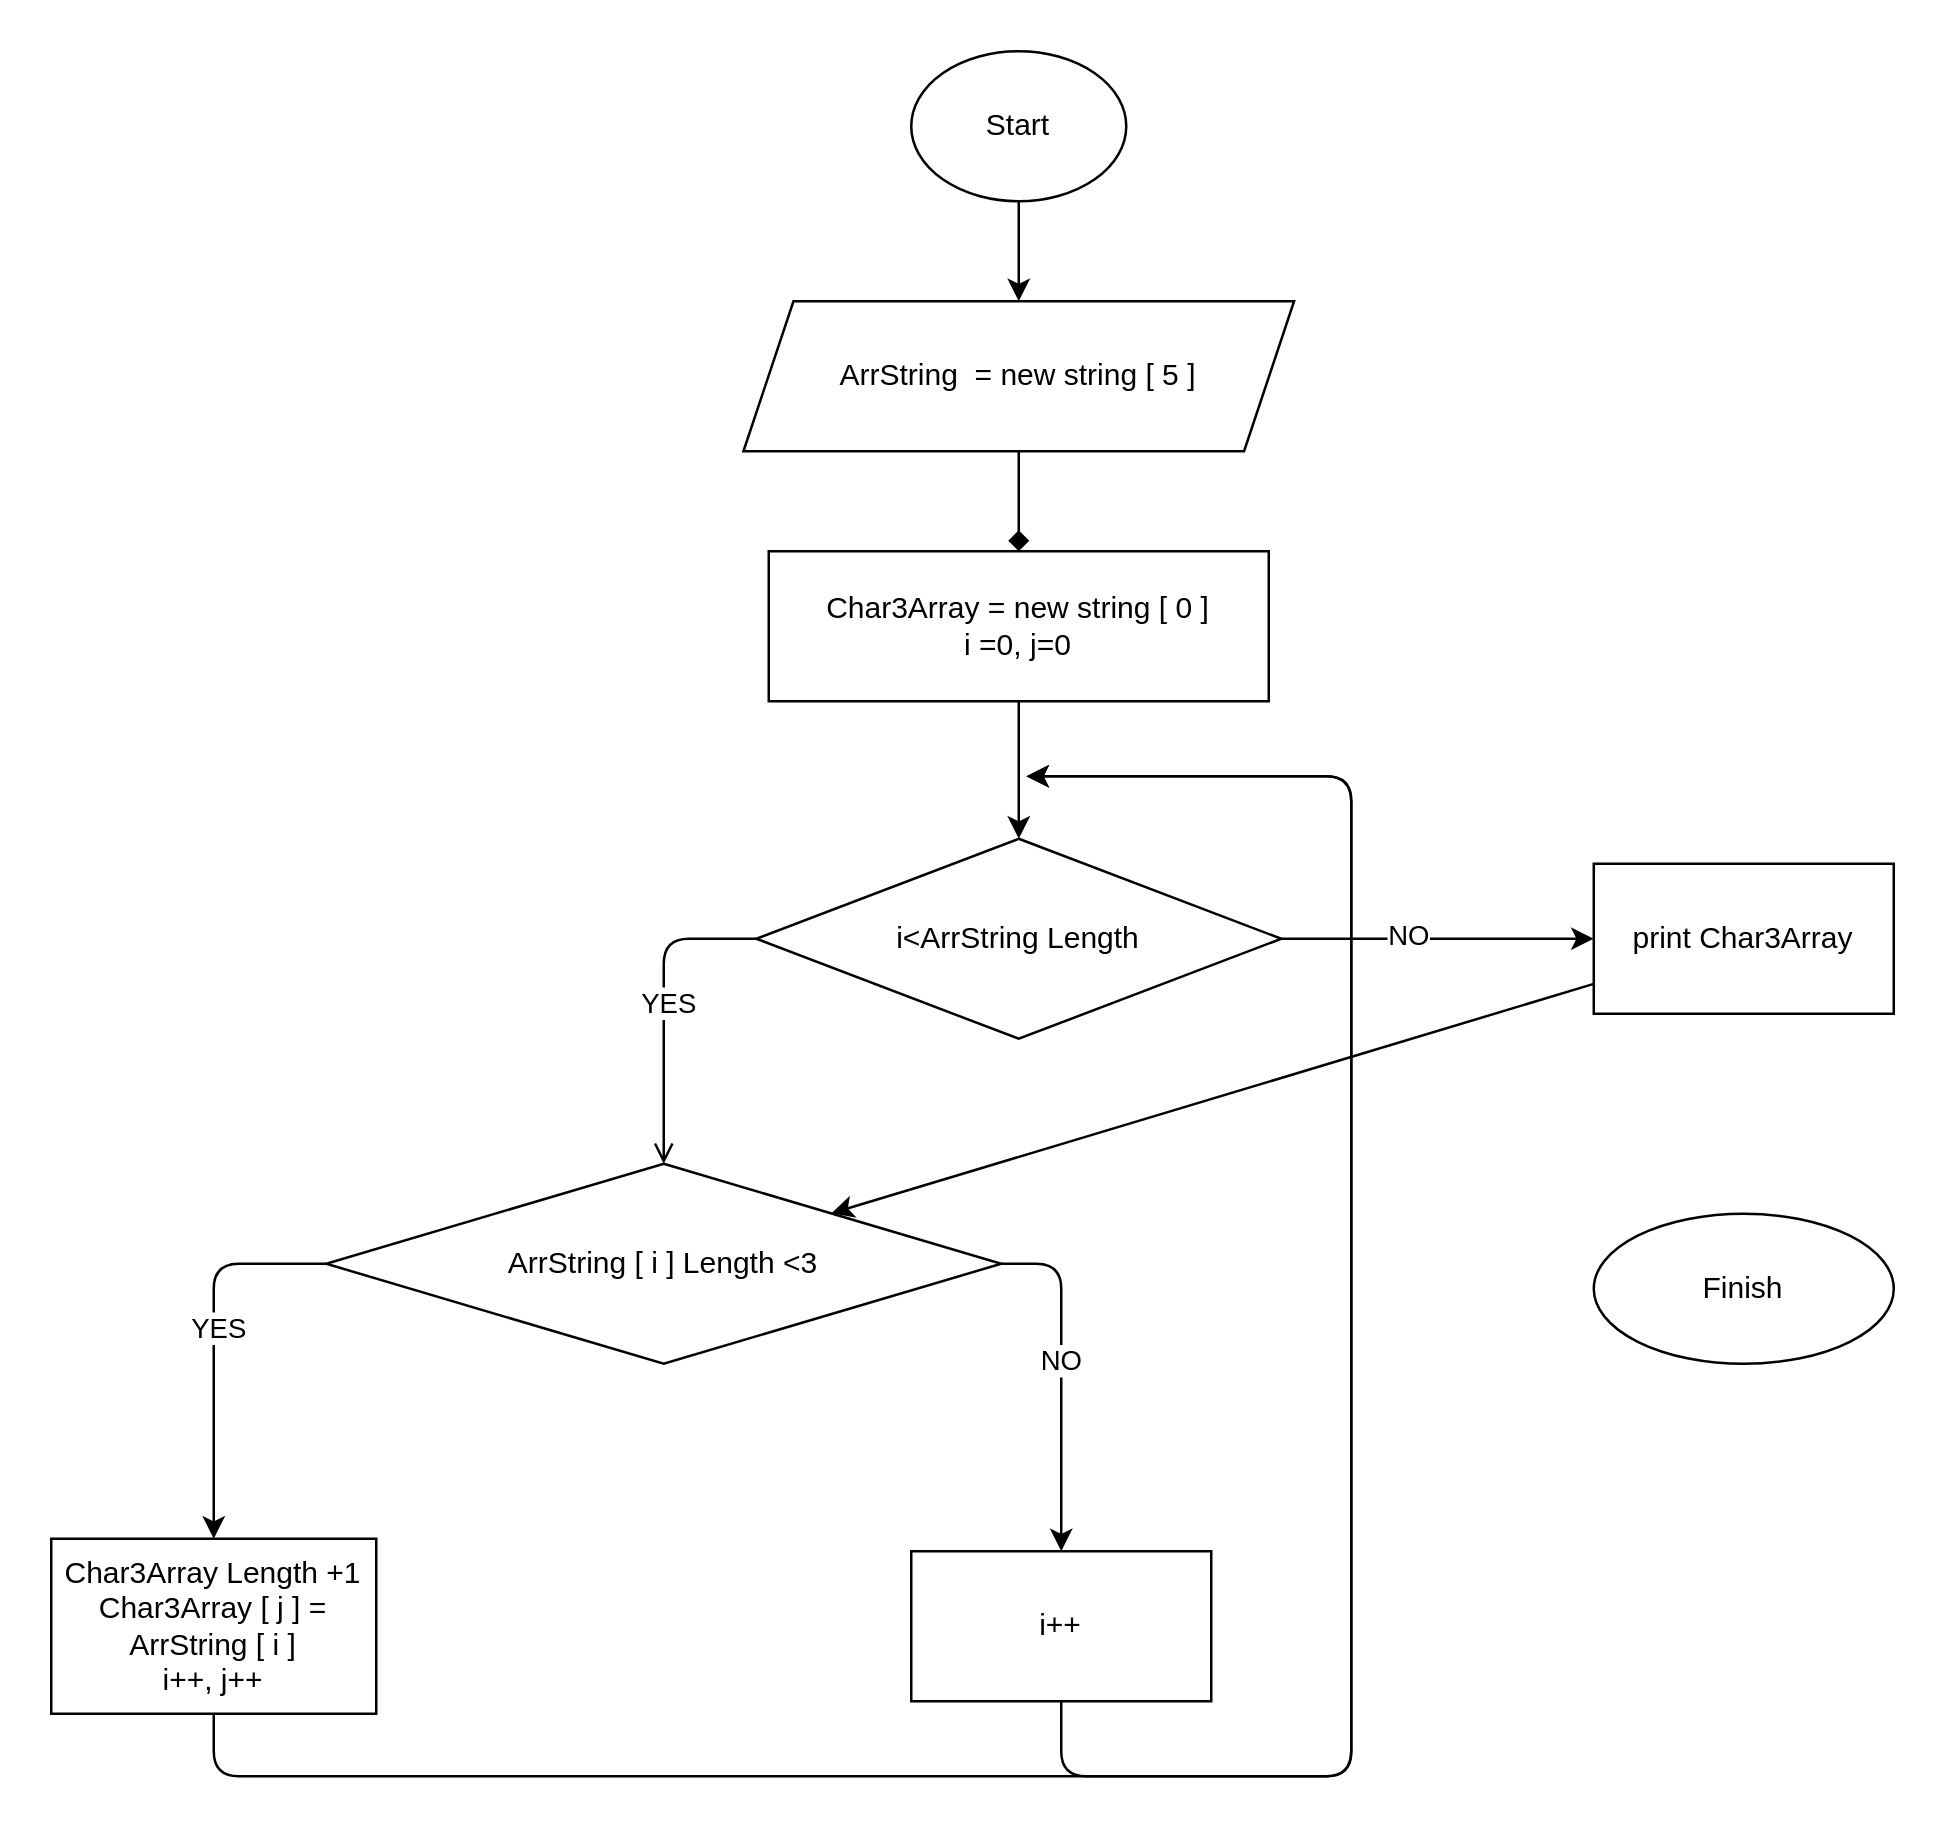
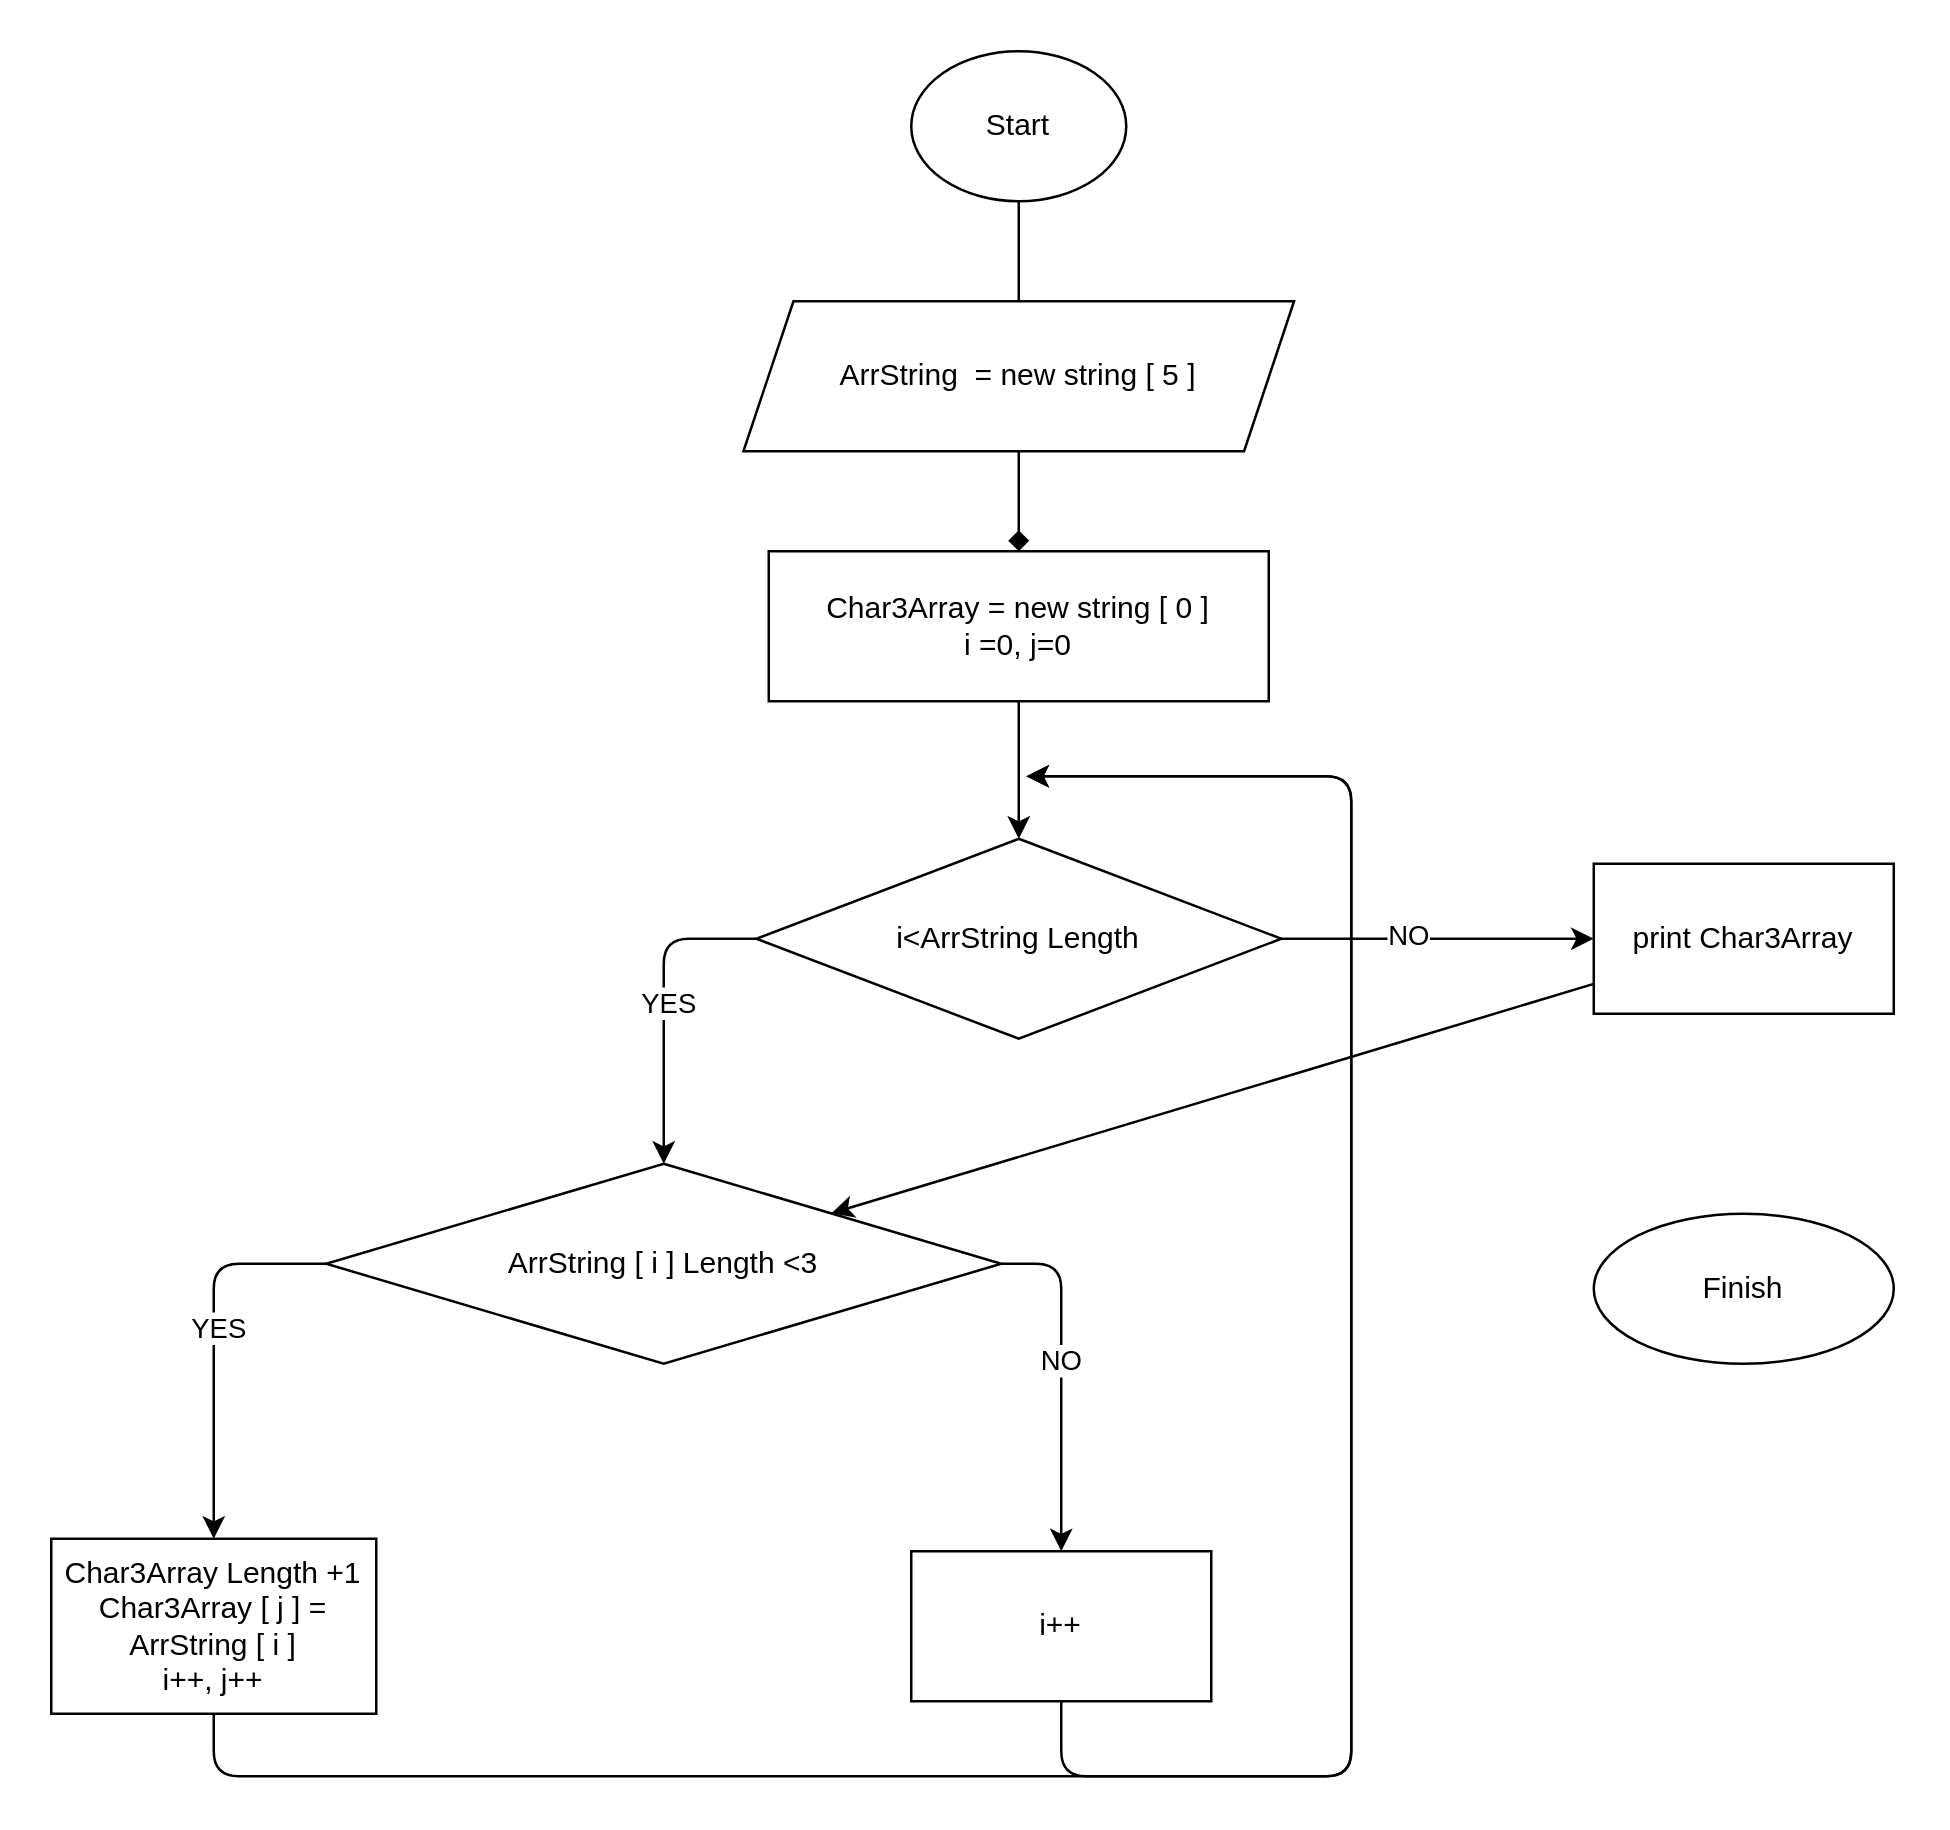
(1019, 283) -> (1019, 290)
(664, 1149) -> (664, 1145)
